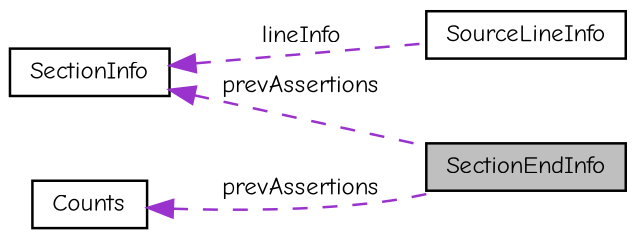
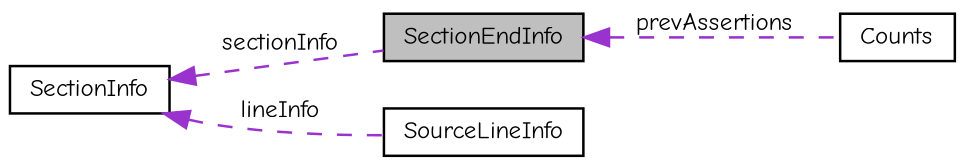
(298, 86) -> (277, 44)
(308, 208) -> (724, 37)
